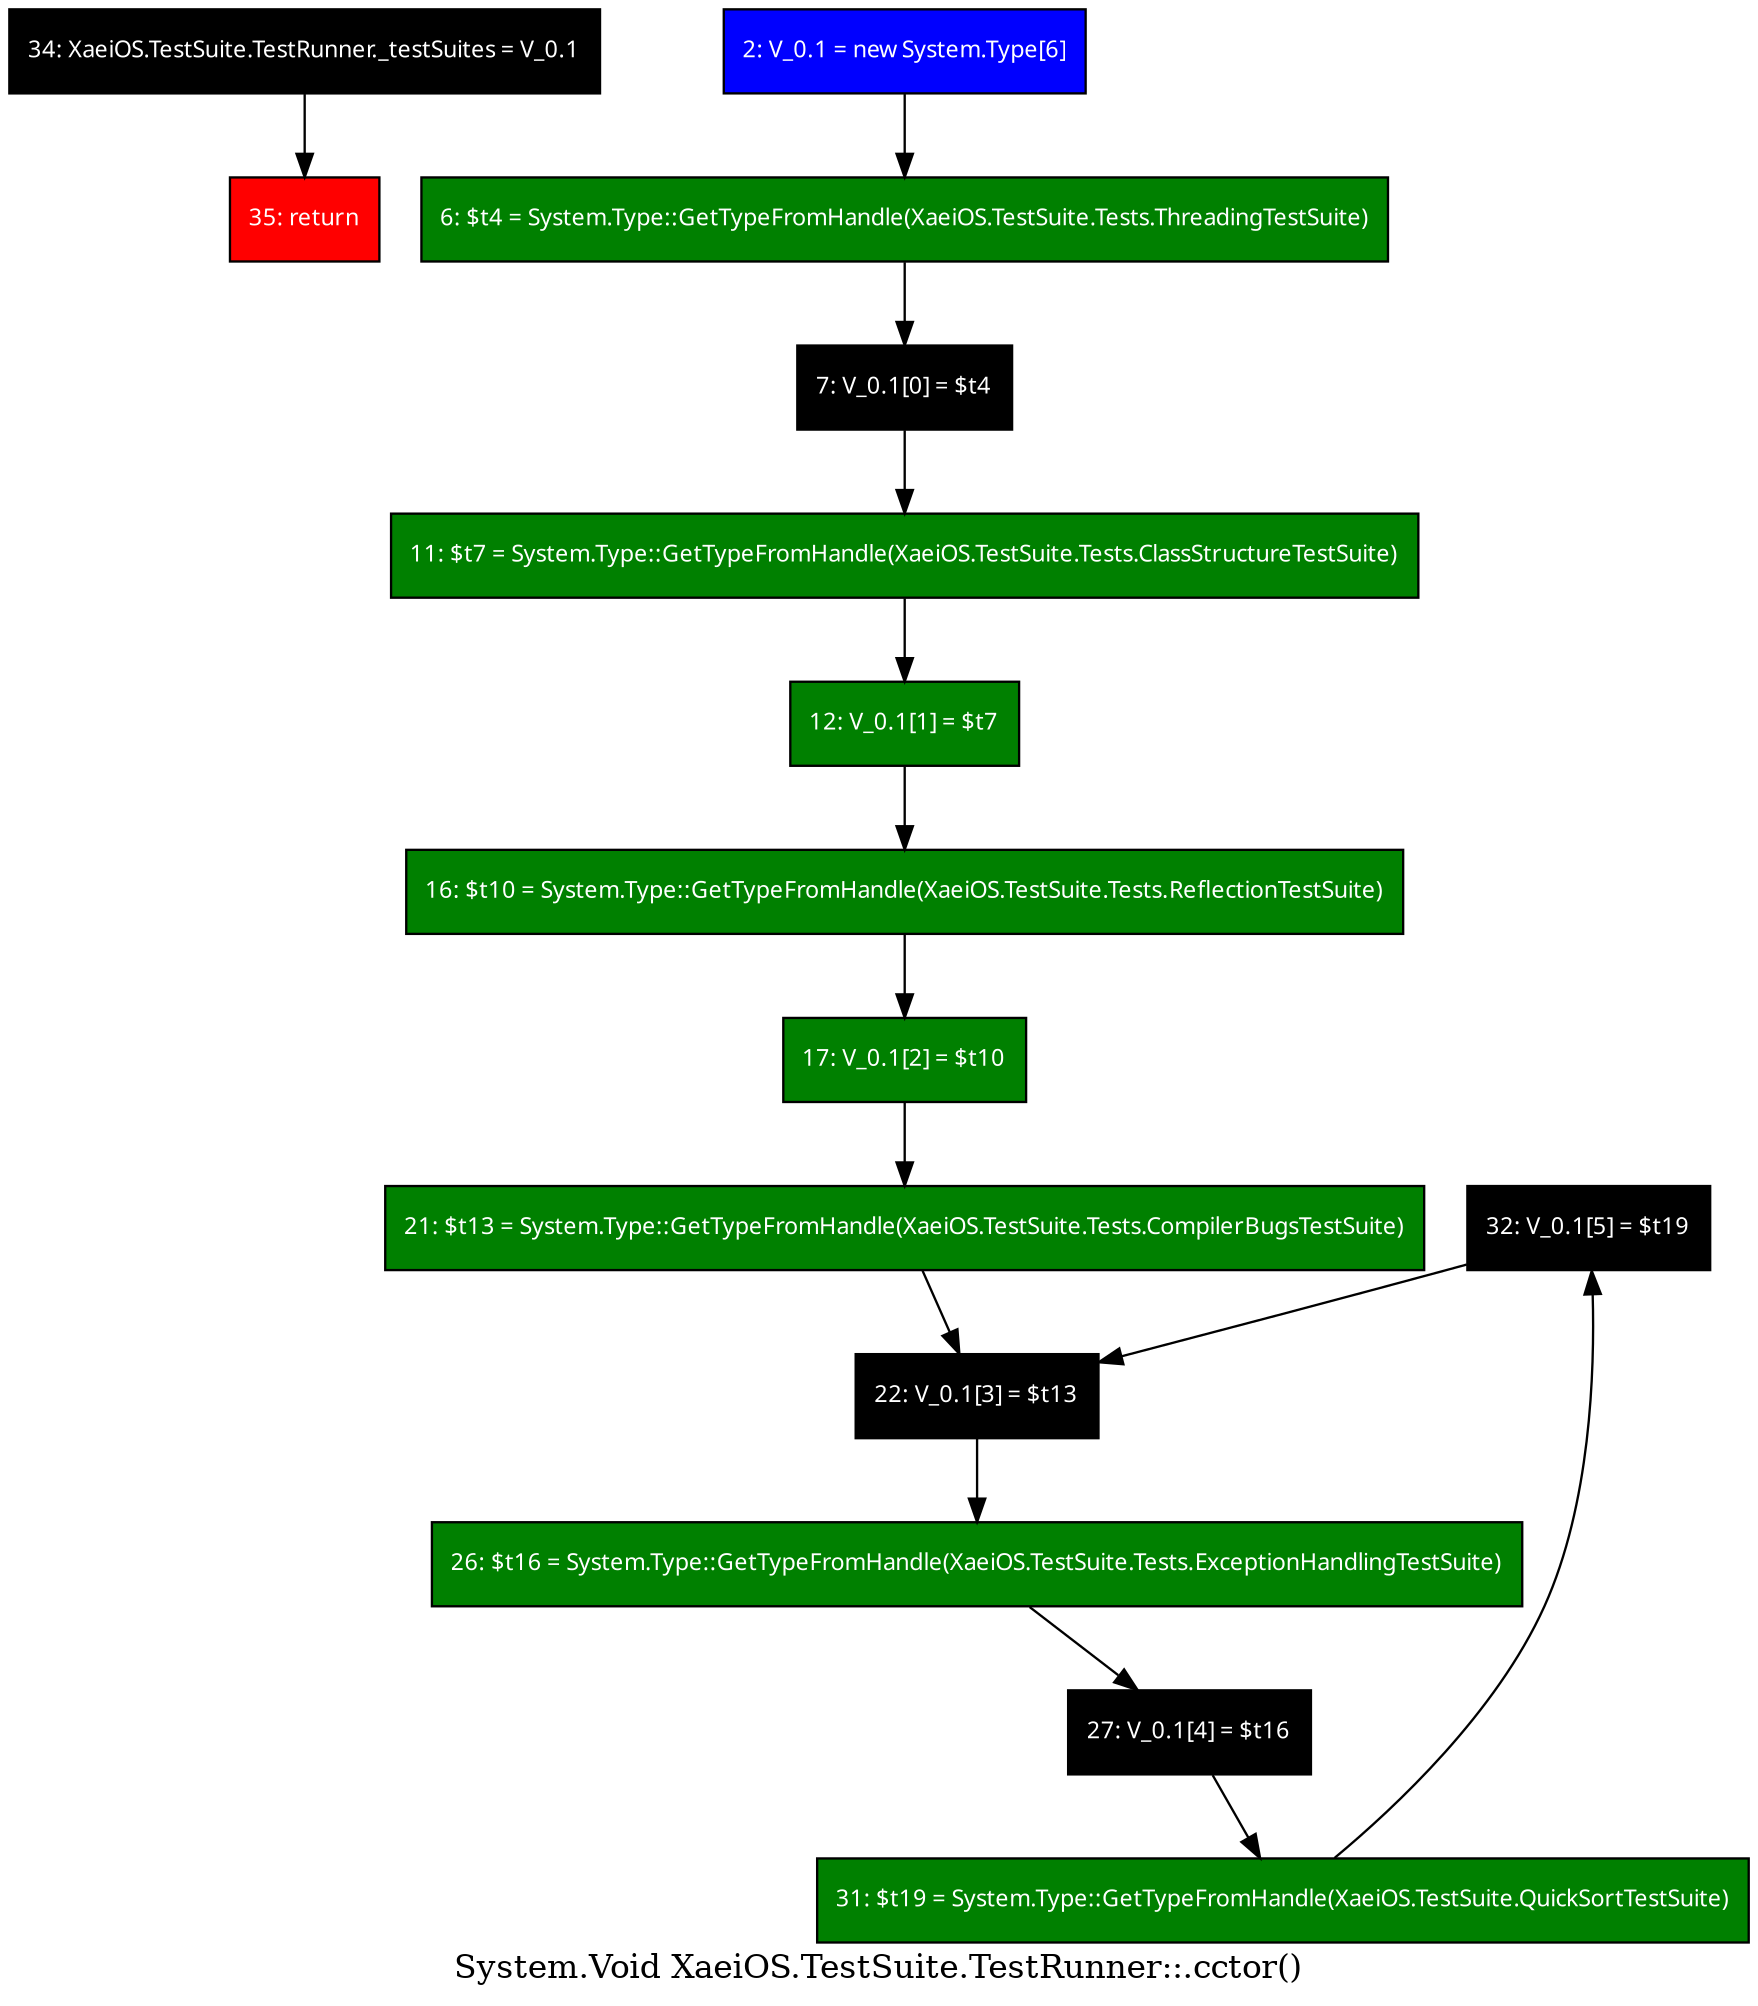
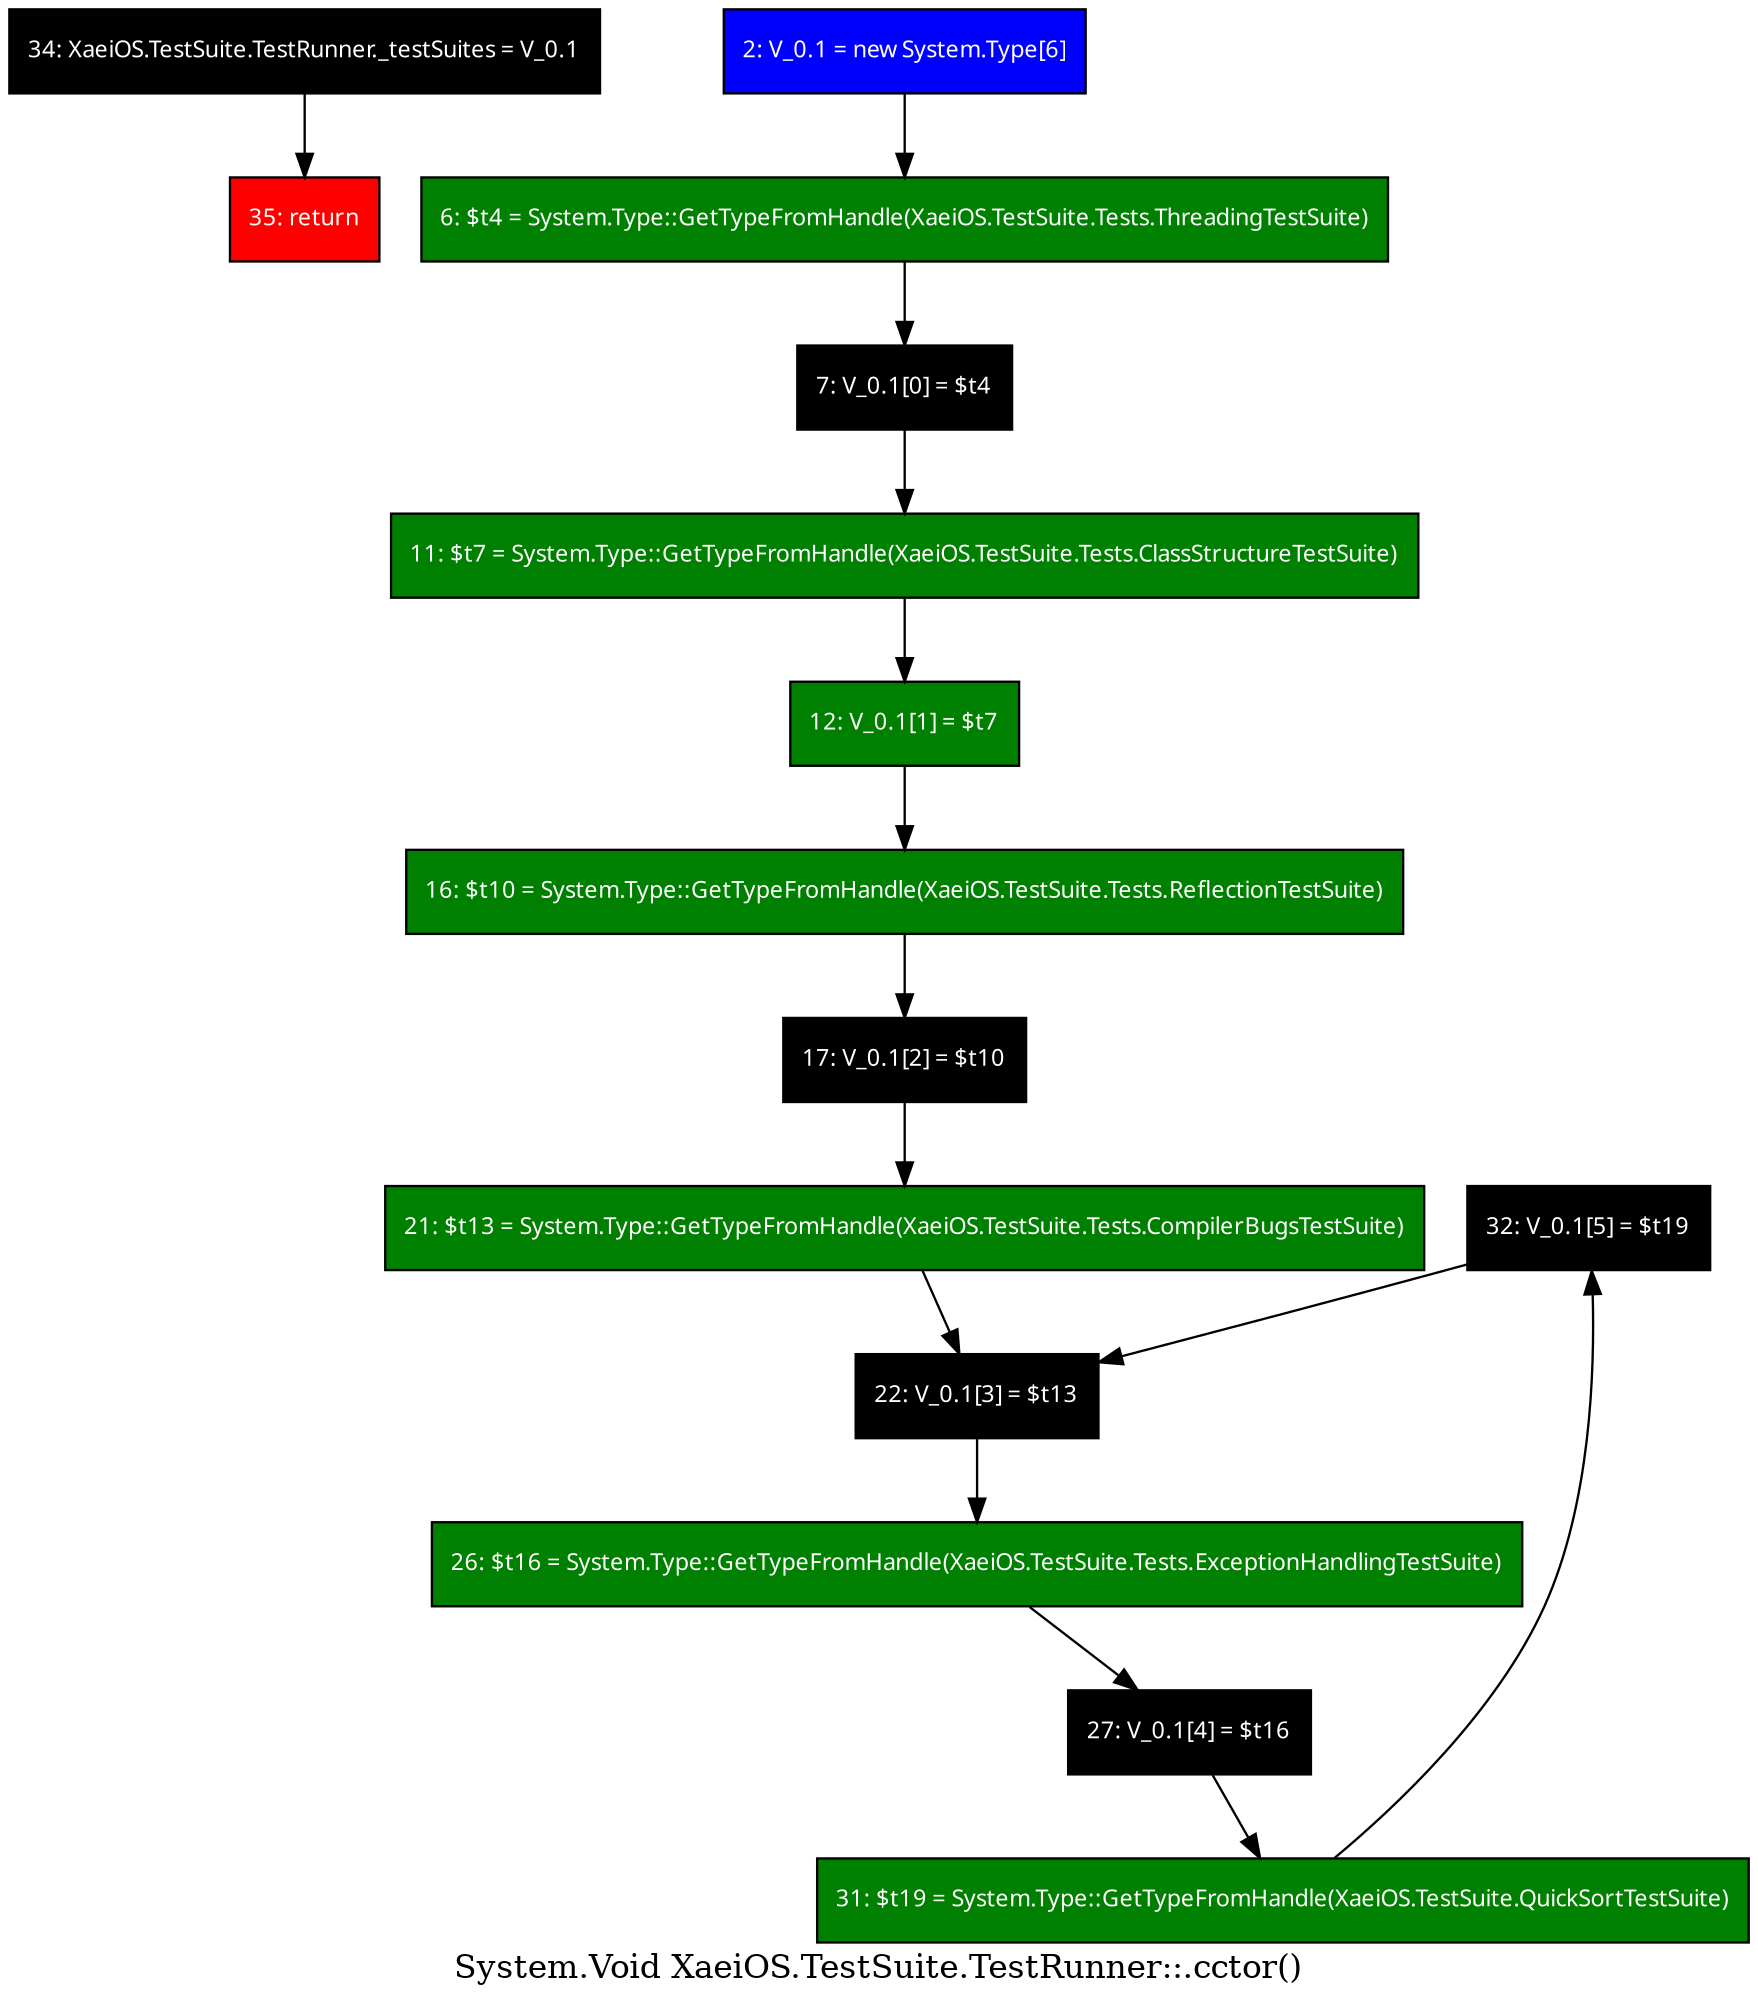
(905, 1060) -> (905, 1060)
